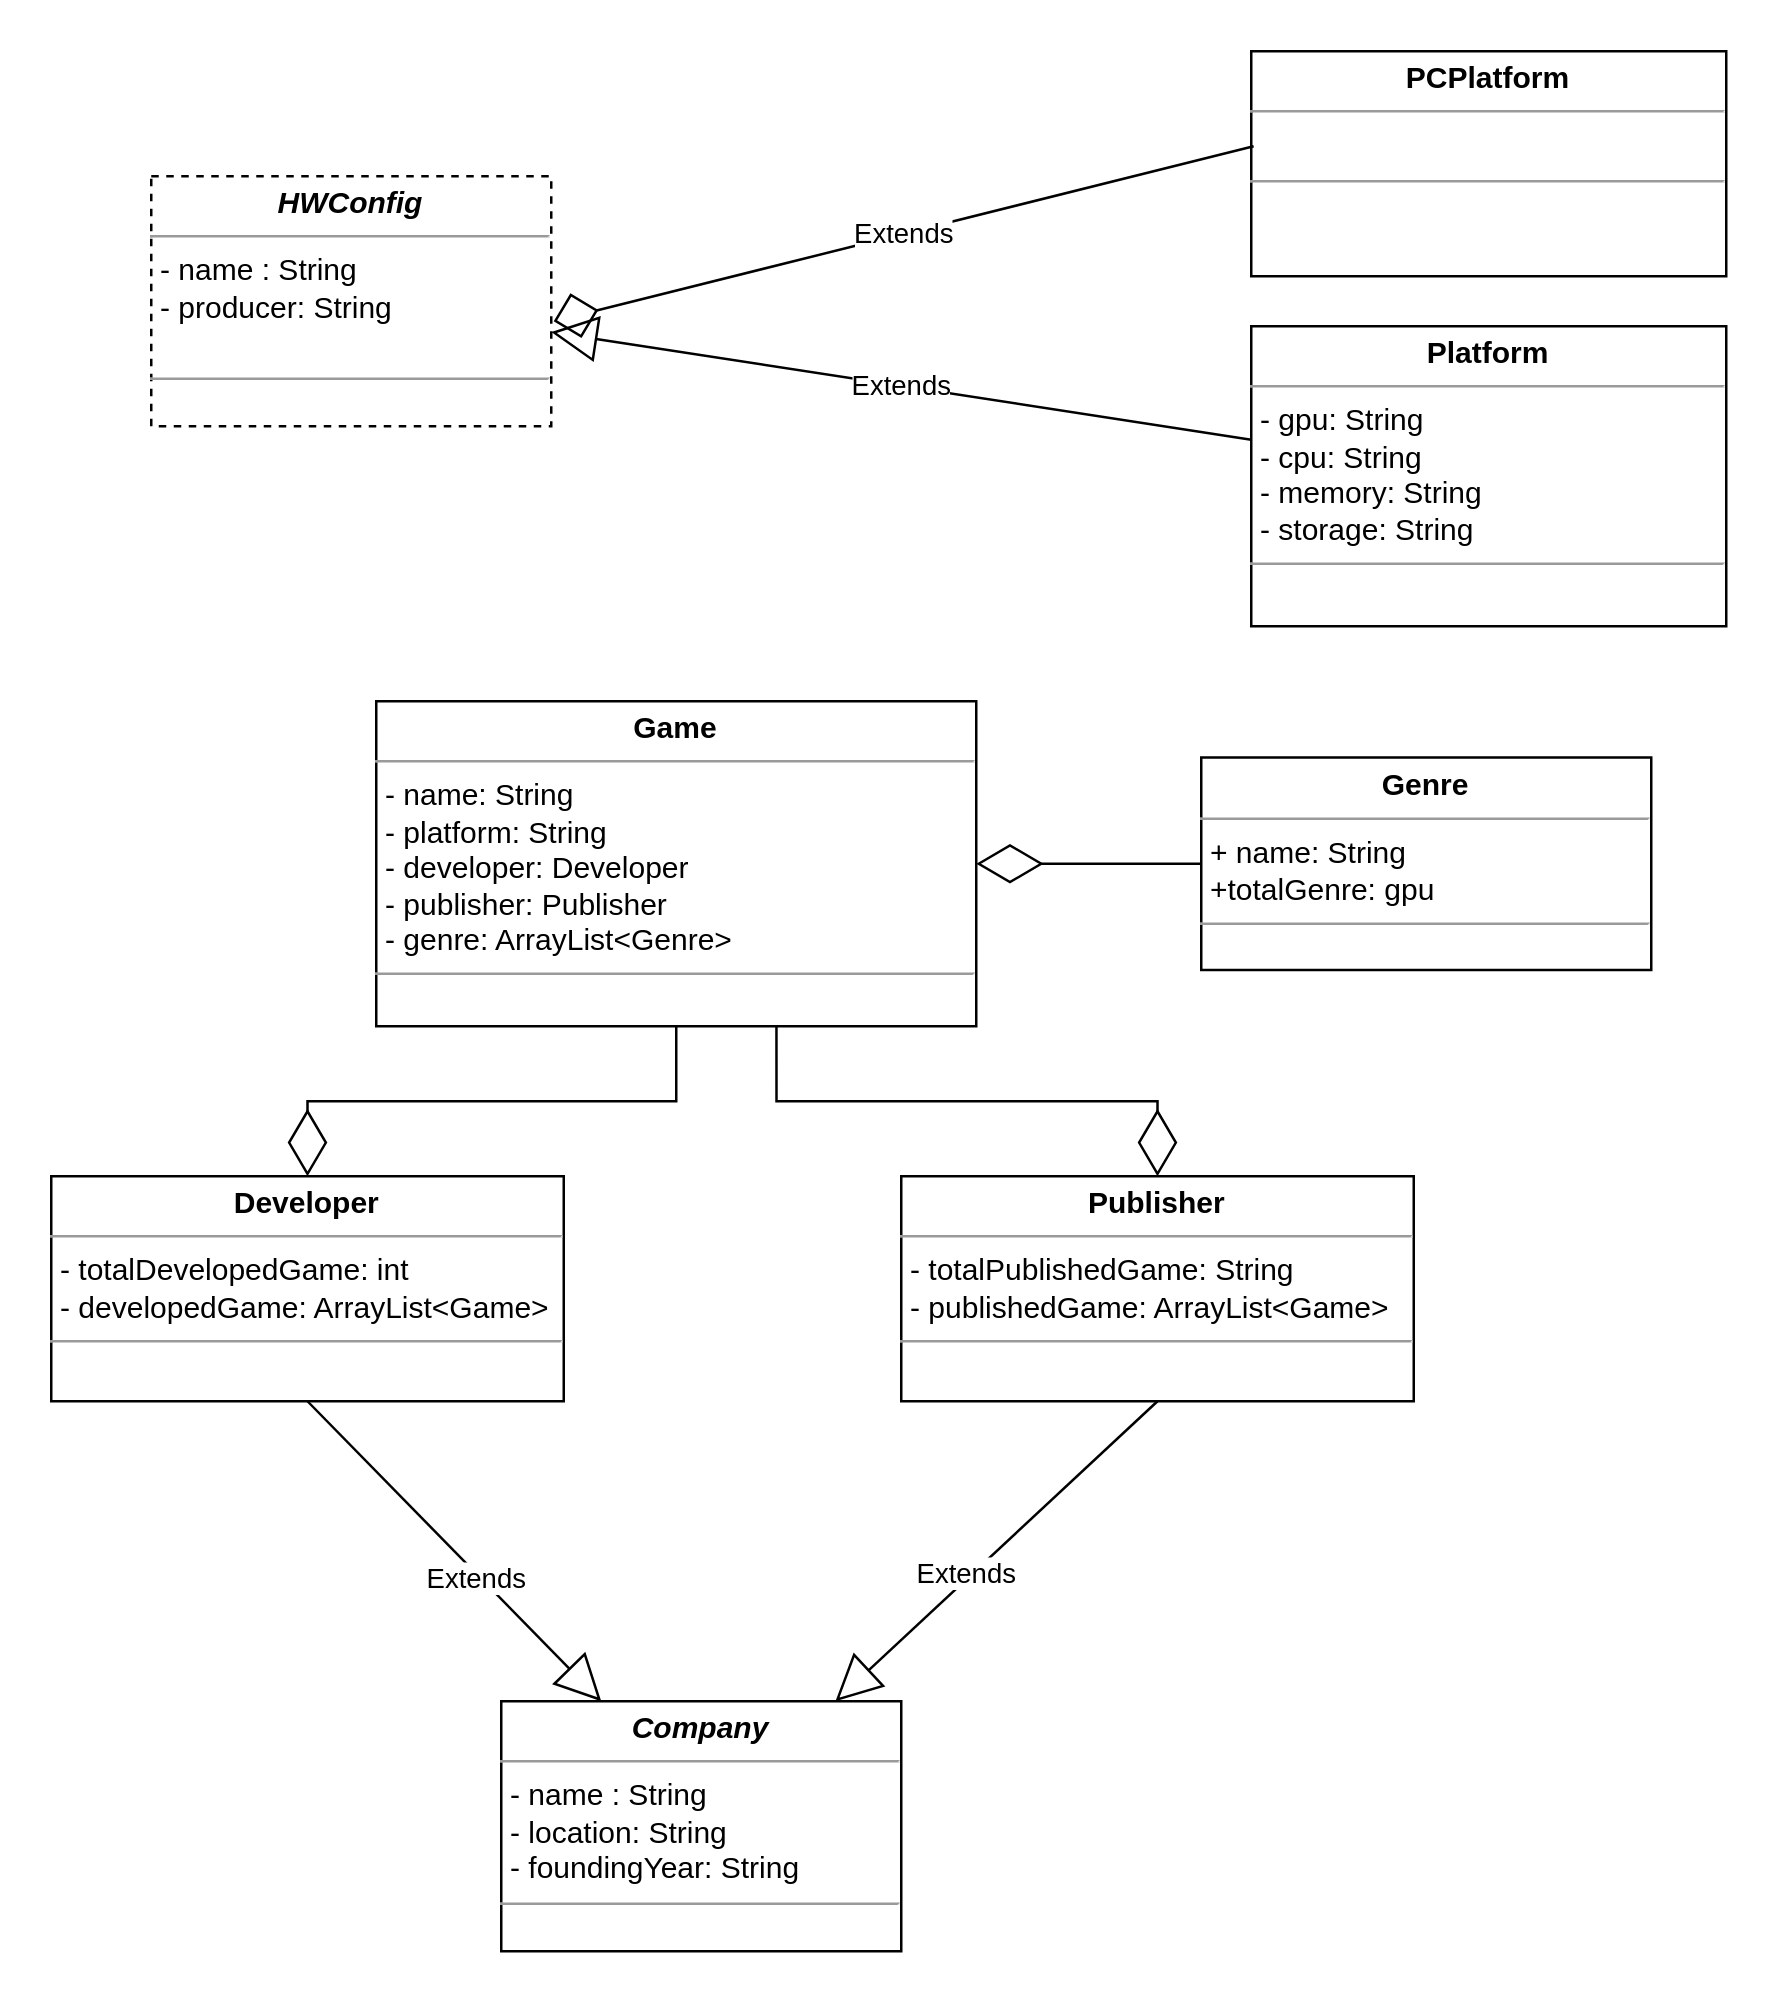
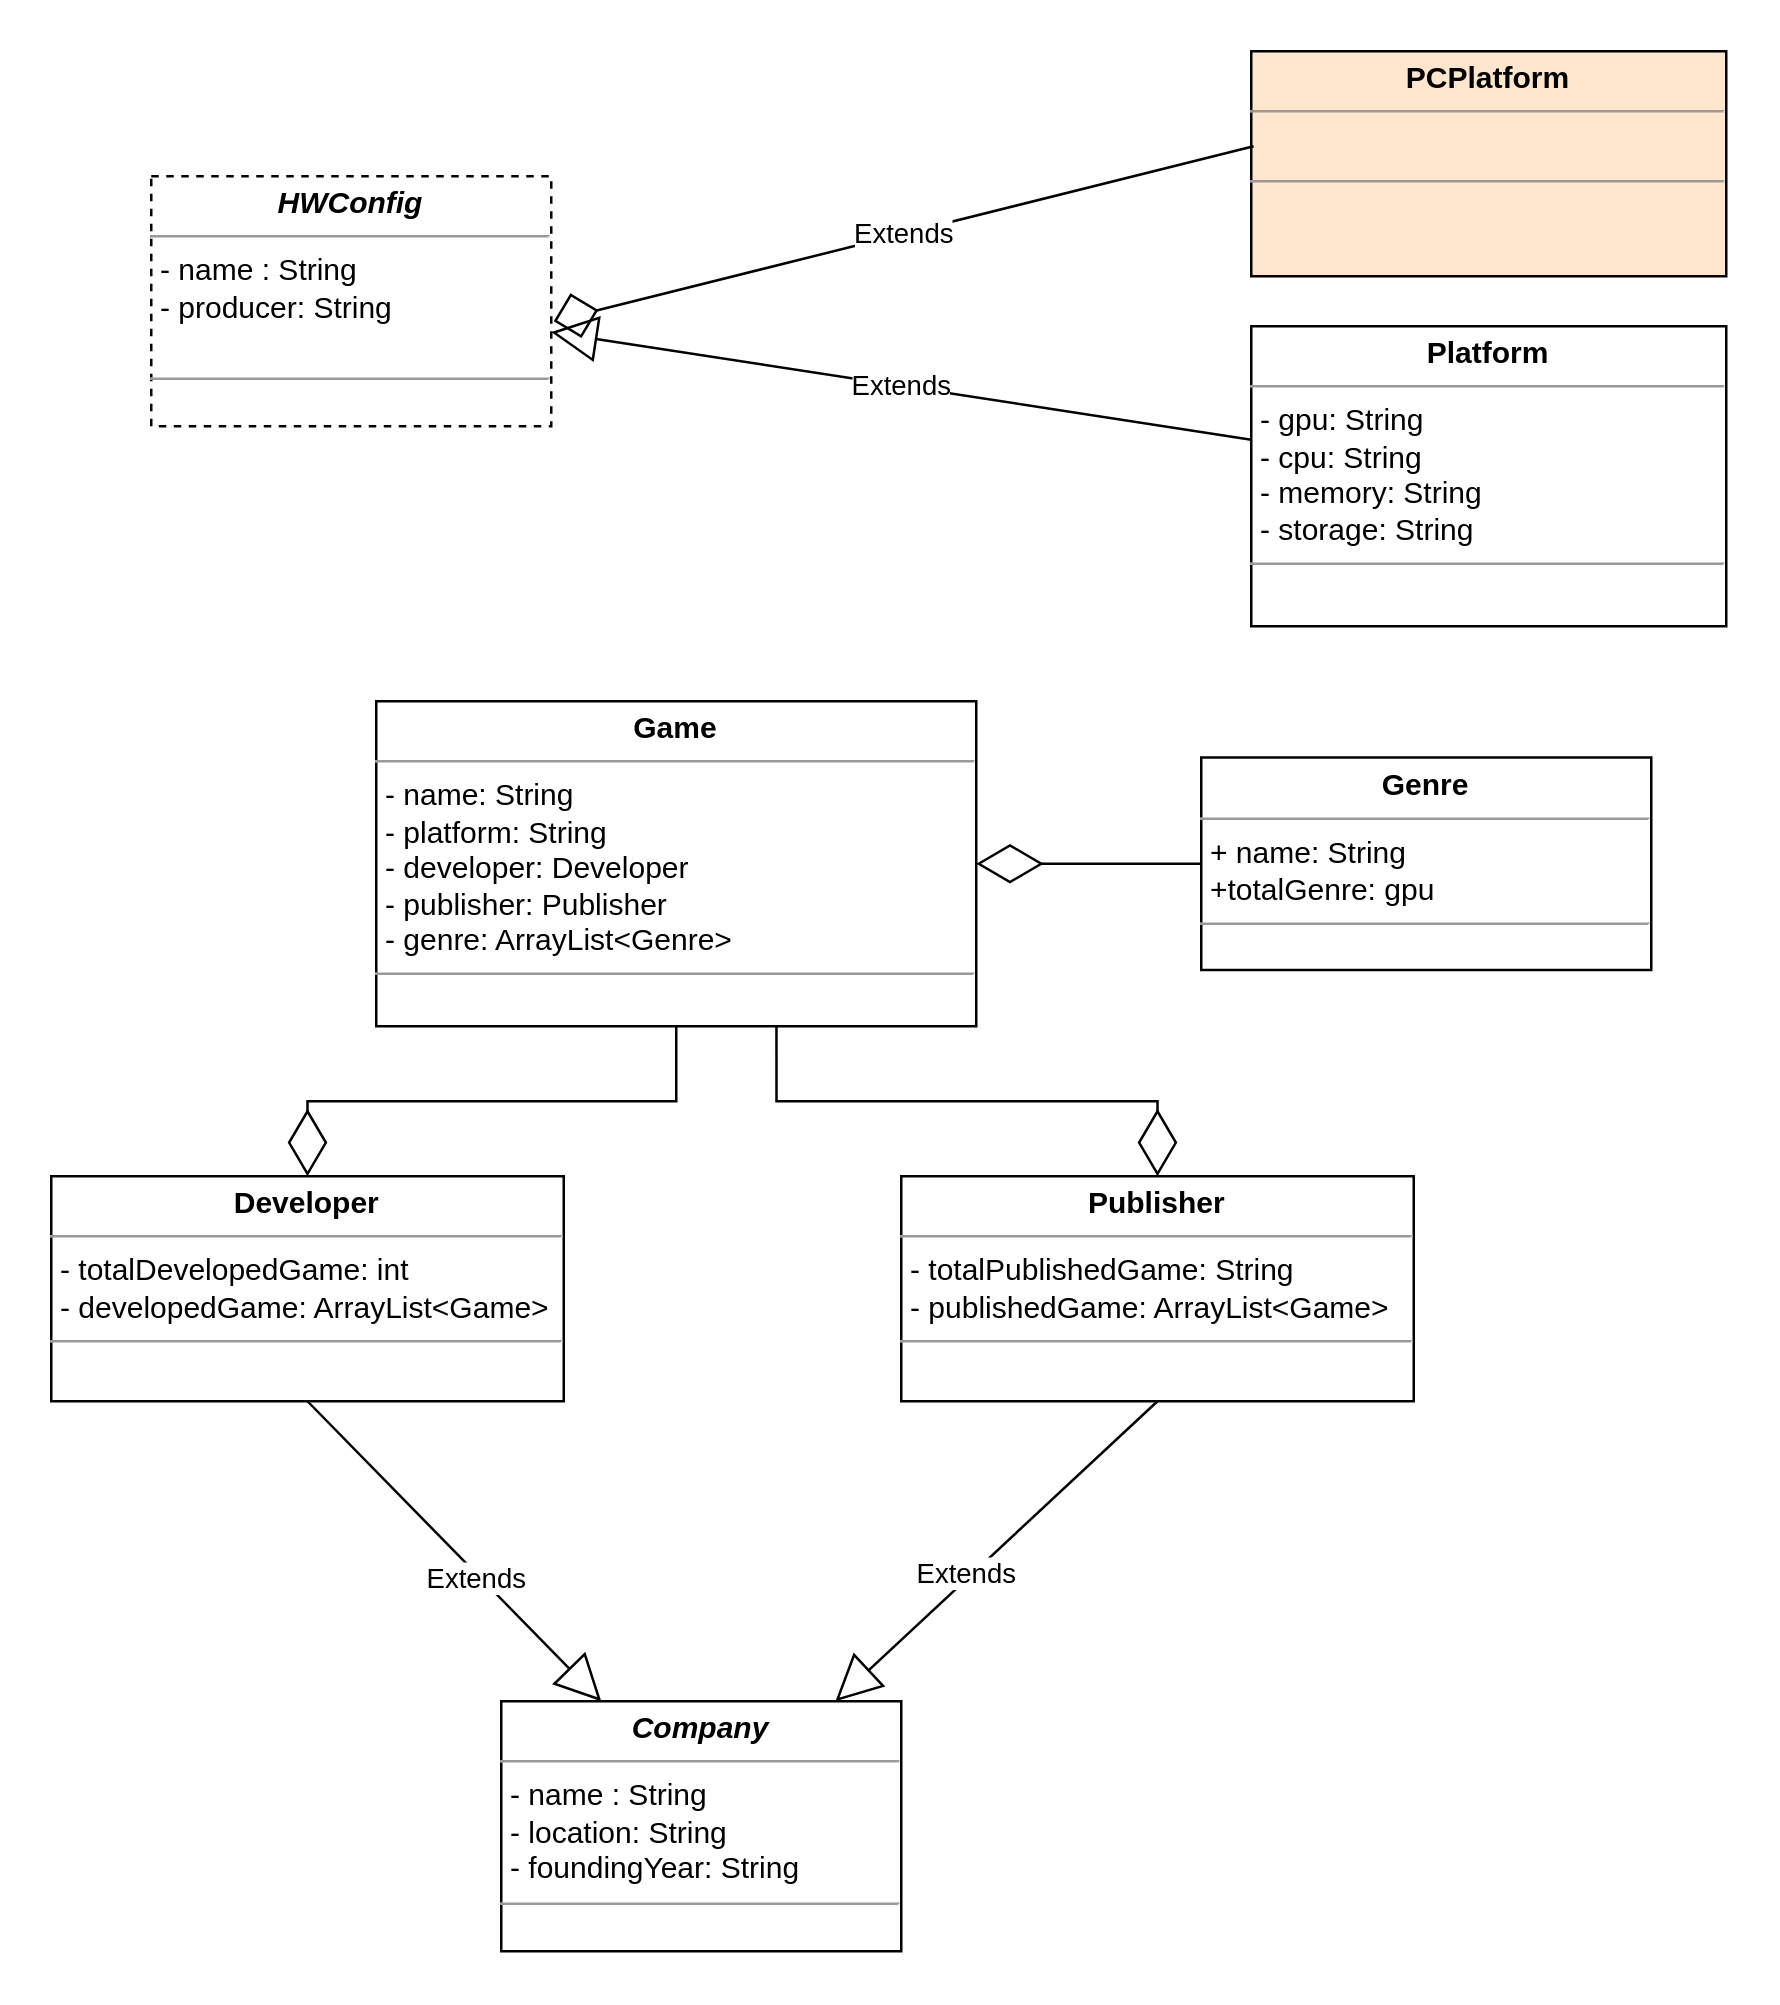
(1489, 164) -> (1489, 164)
